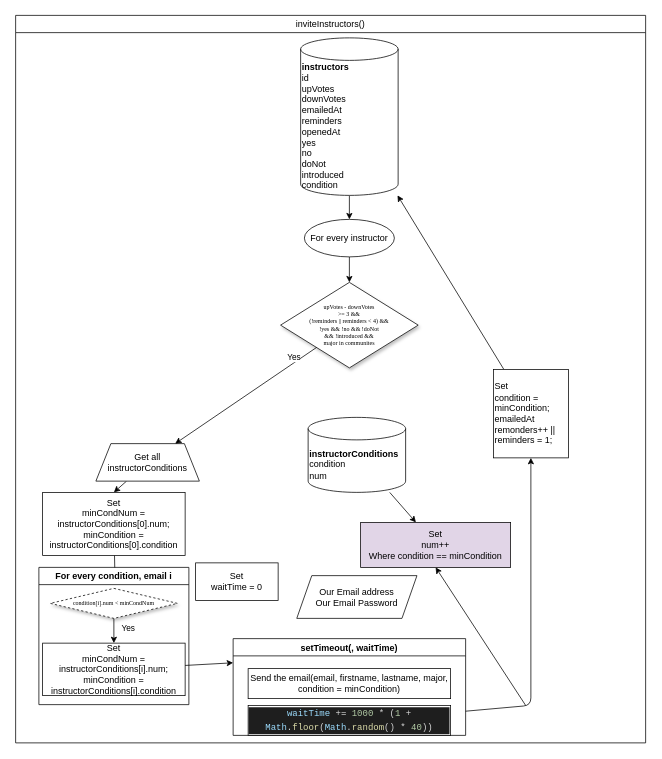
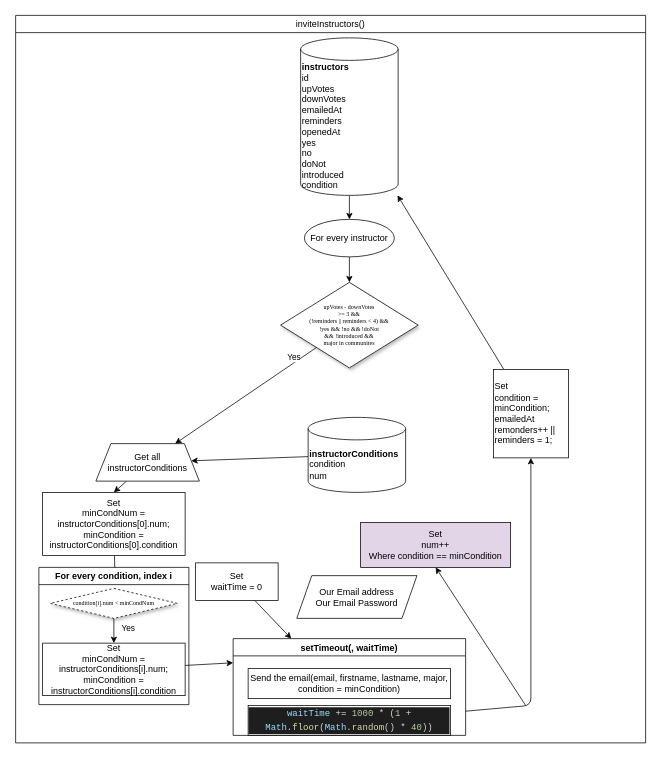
(401, 505) -> (252, 459)
(113, 576) -> (113, 576)
none -> (270, 617)
